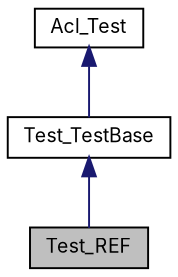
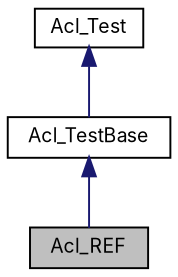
(89, 137) -> (89, 137)
(89, 248) -> (89, 248)
